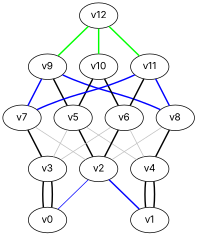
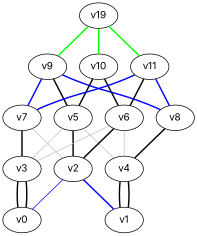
(99, 16) -> (99, 16)
(141, 141) -> none
